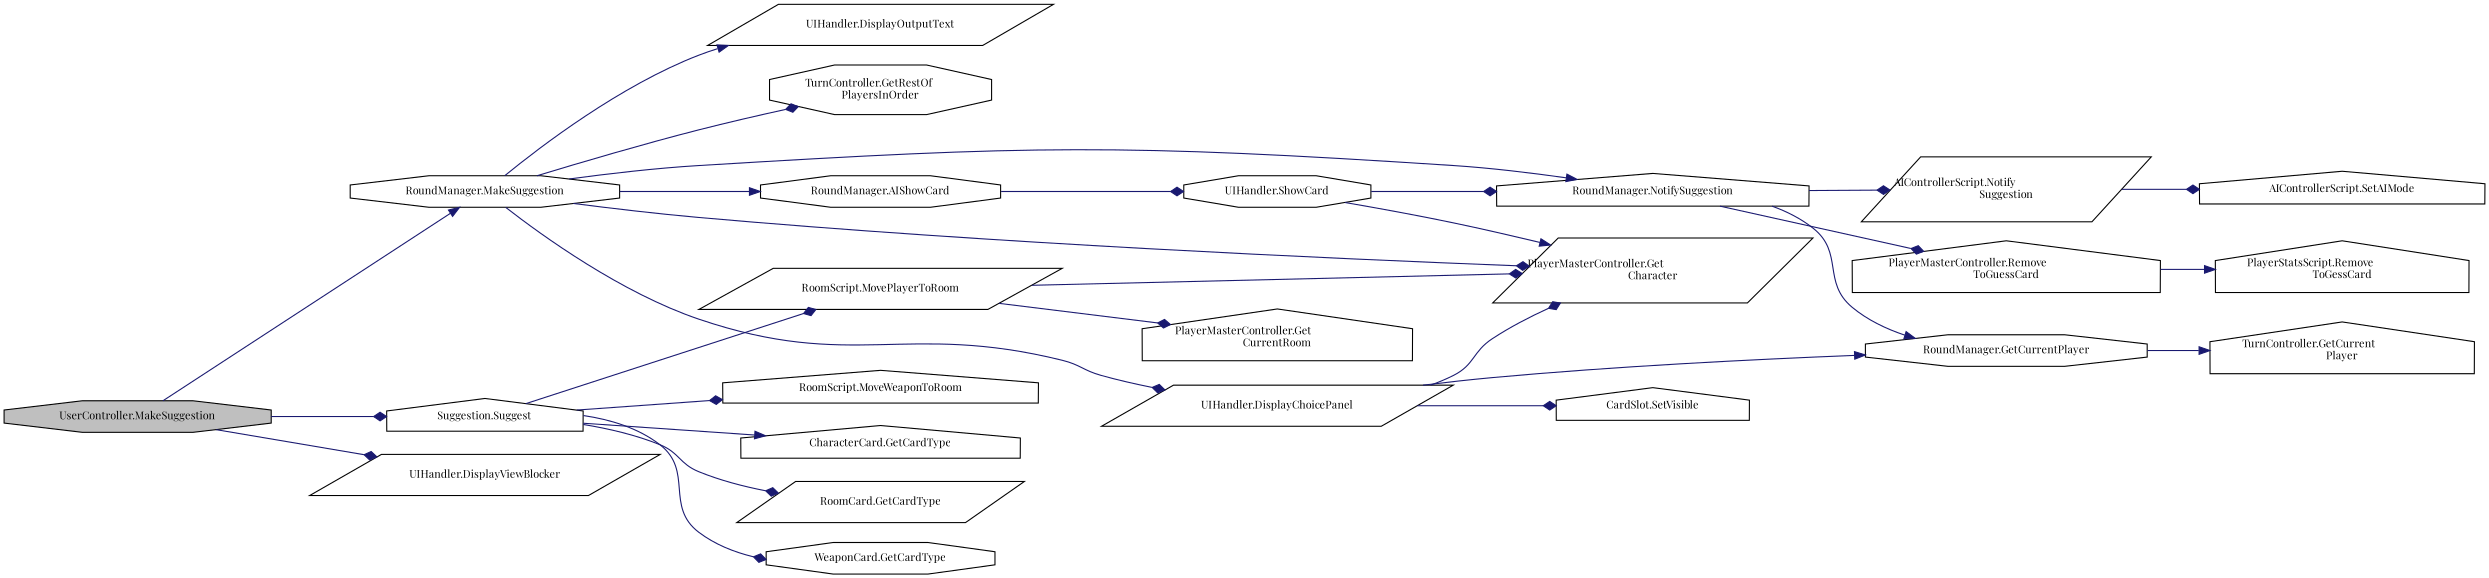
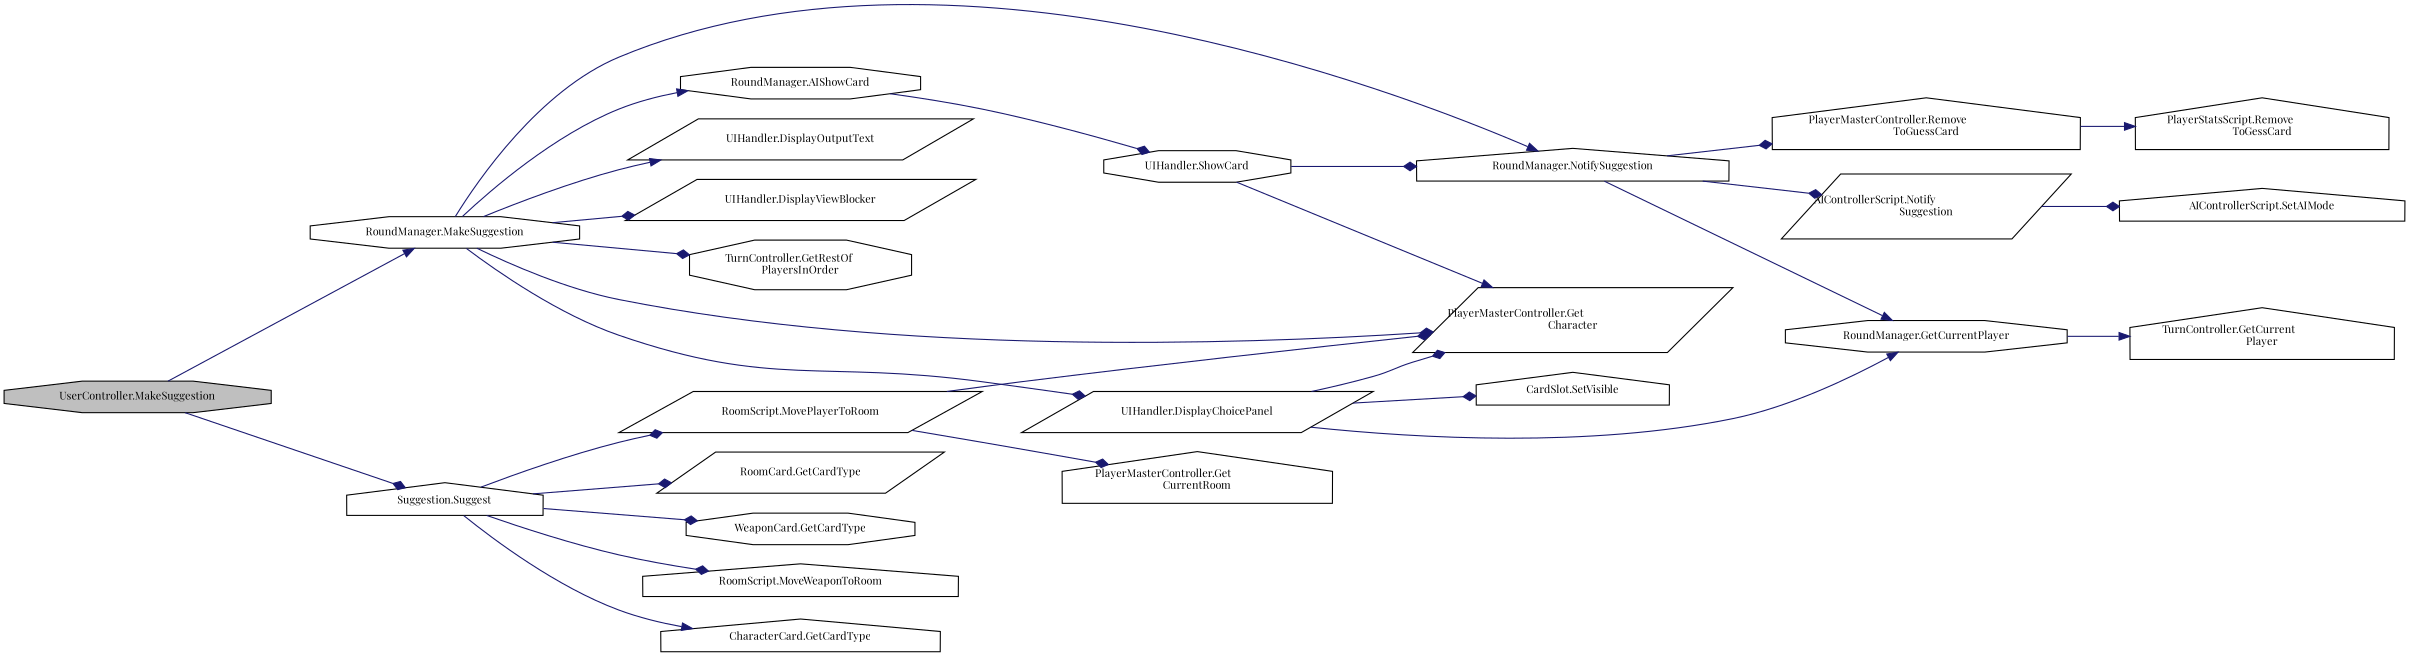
(290, 442) -> (587, 219)
